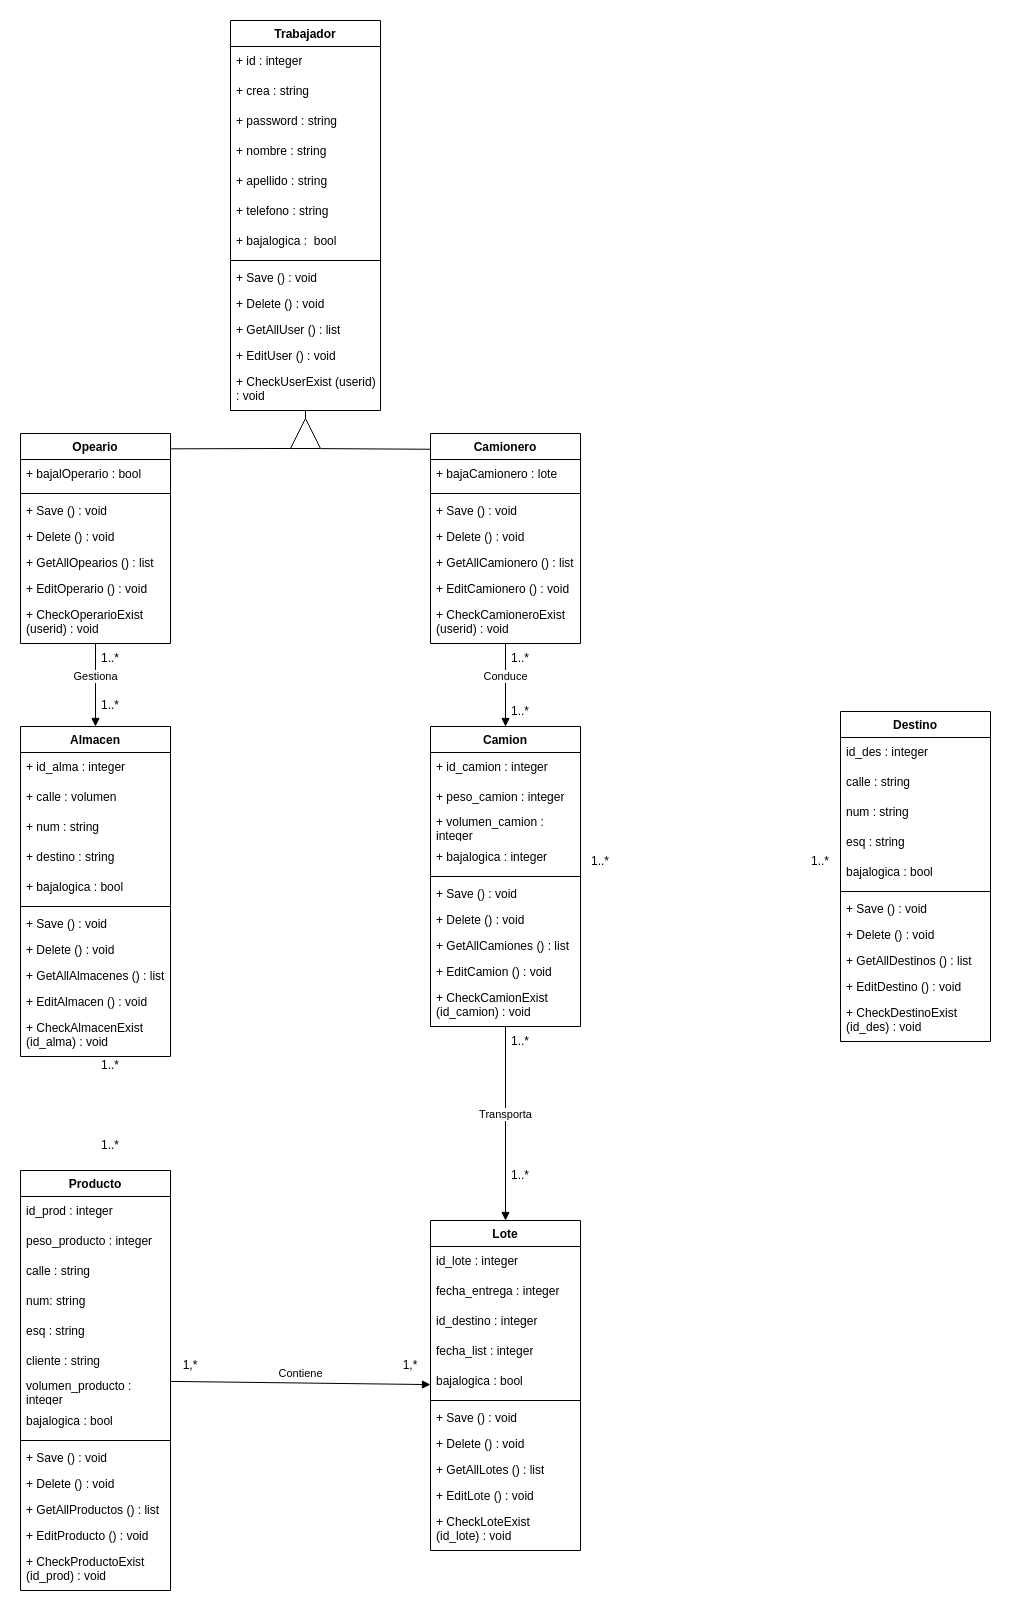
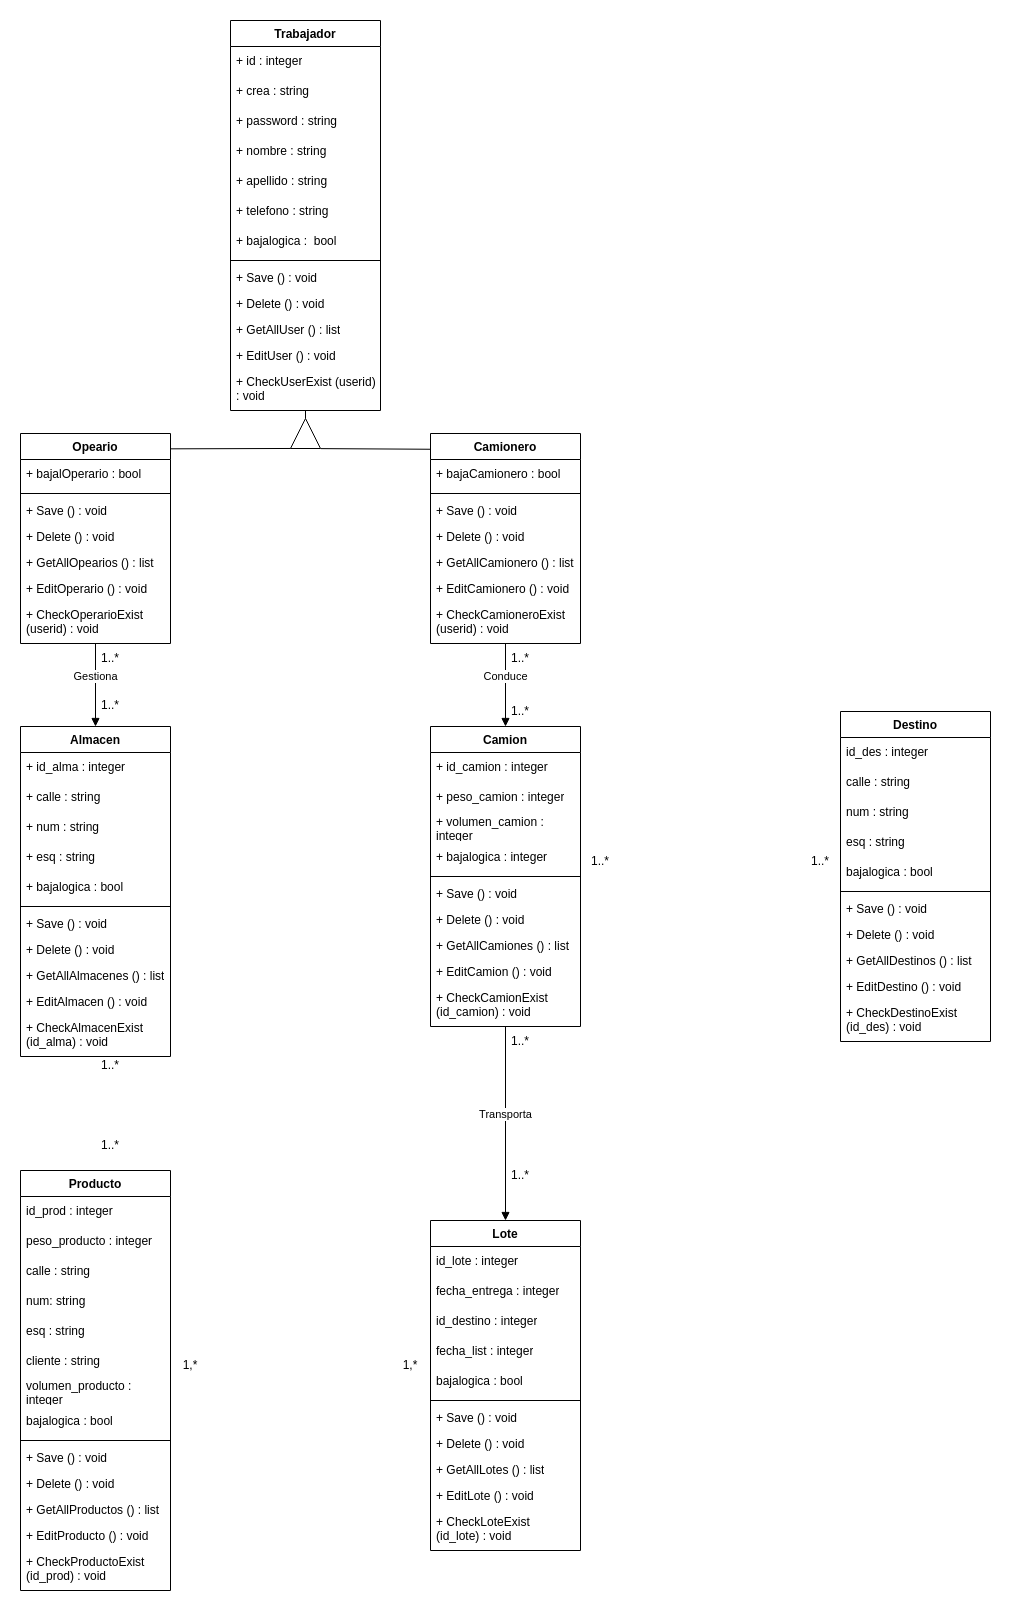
(501, 475) -> (501, 475)
(73, 798) -> (69, 798)
(78, 858) -> (66, 858)
(297, 1383) -> none
